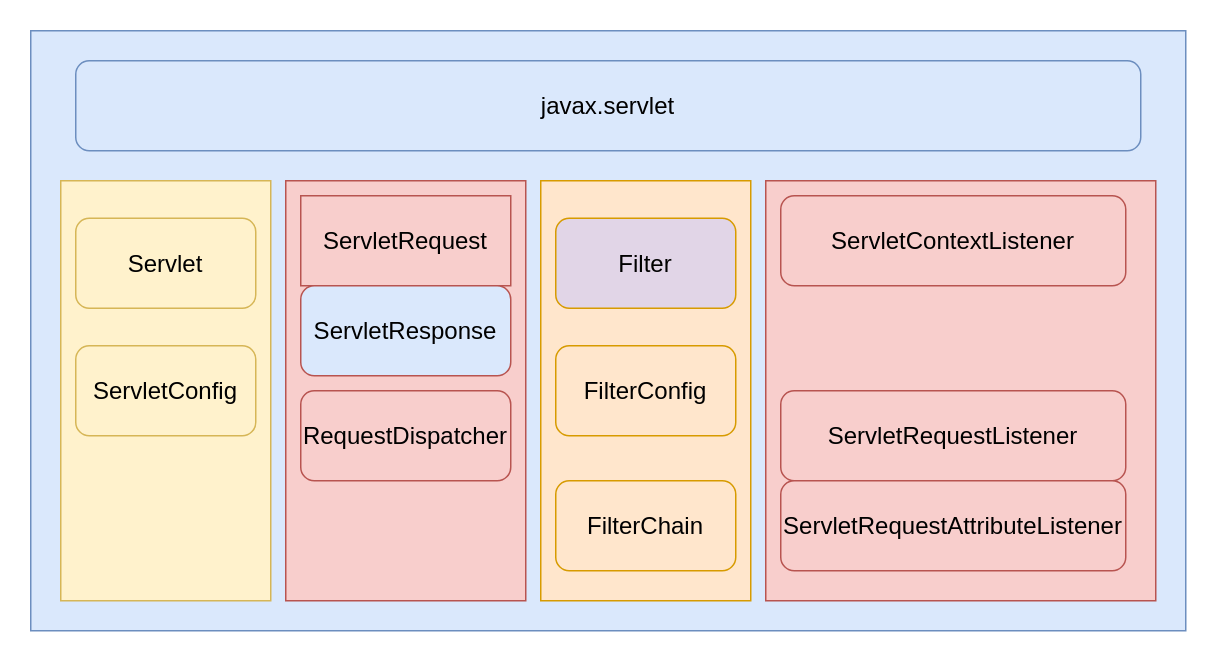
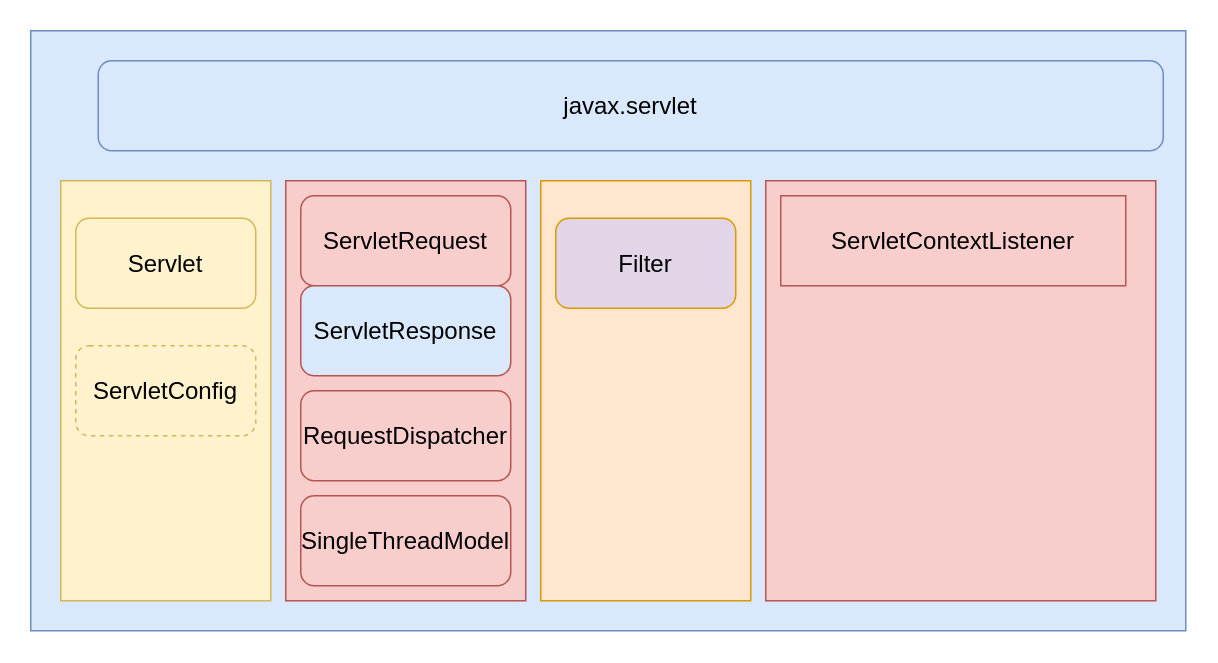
(608, 106) -> (631, 106)
(406, 241) -> (406, 241)
(953, 241) -> (953, 241)
(166, 391) -> (166, 391)
(646, 391) -> none
(953, 436) -> none
(646, 526) -> none
(953, 526) -> none
none -> (406, 541)
